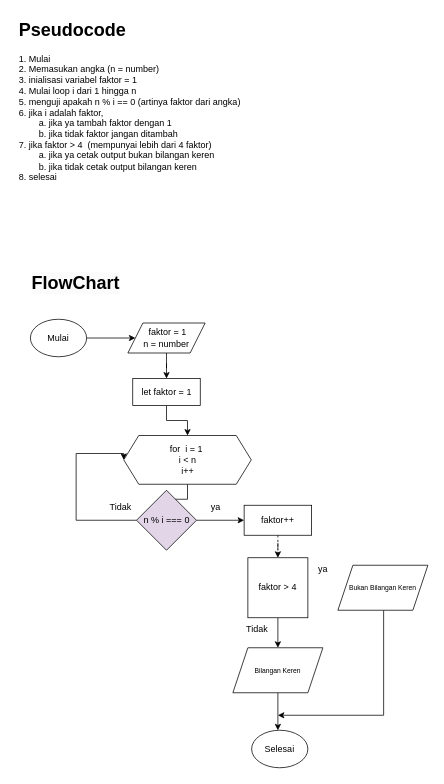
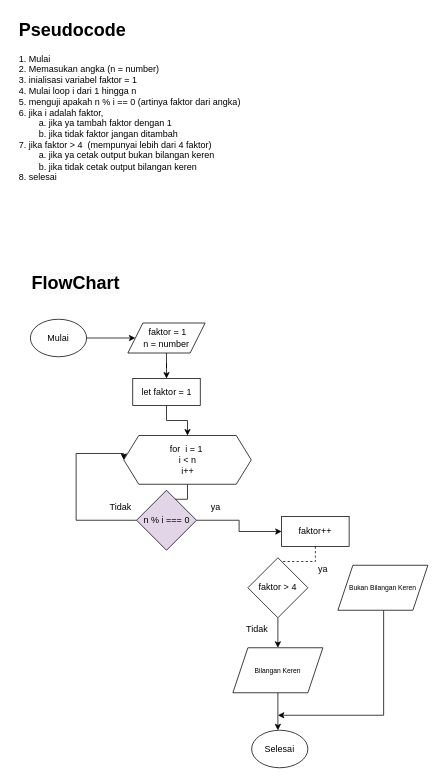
(278, 520) -> (315, 531)
(278, 588) -> (278, 588)
